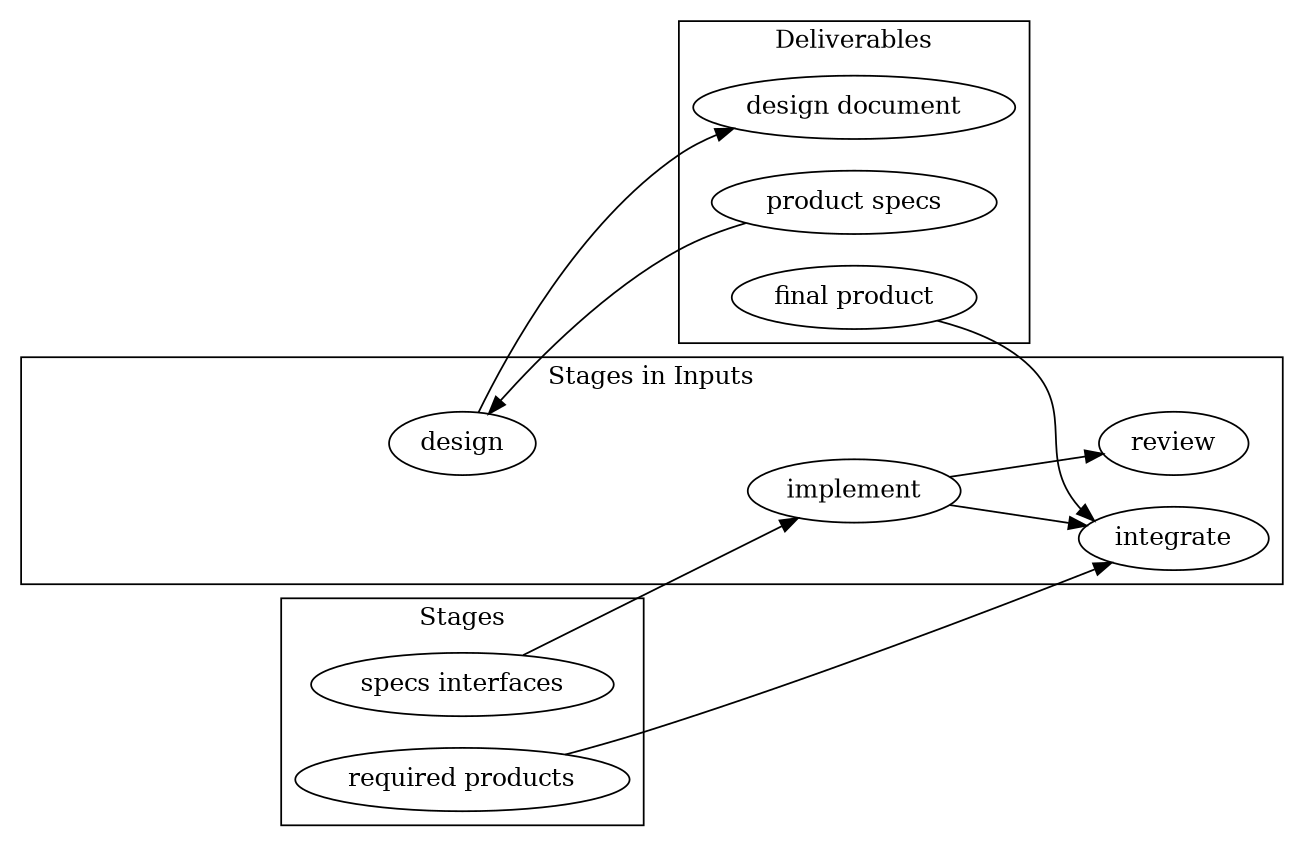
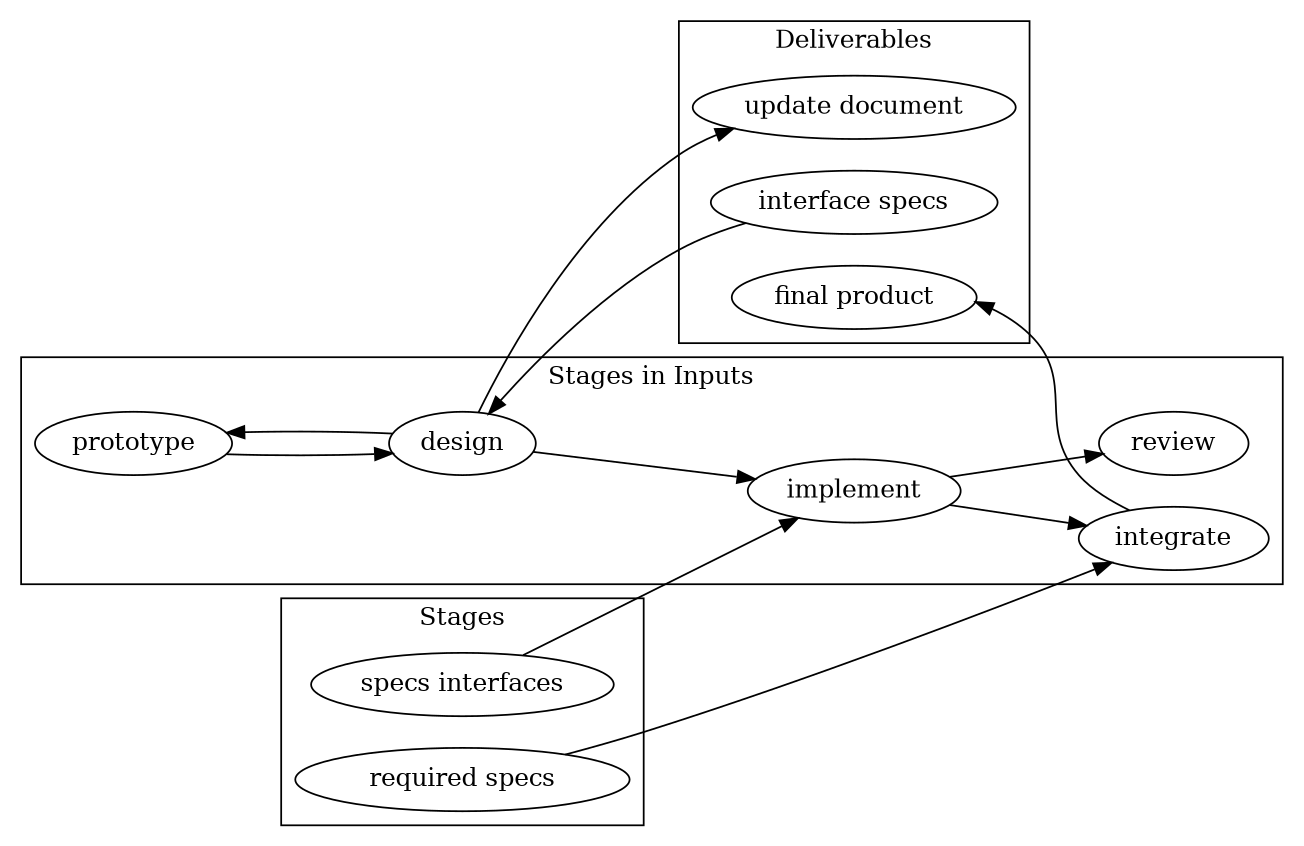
(854, 107) -> (854, 107)
(854, 202) -> (854, 202)
(1045, 387) -> (1056, 412)
none -> (134, 443)
none -> (635, 464)
(462, 780) -> (462, 780)
